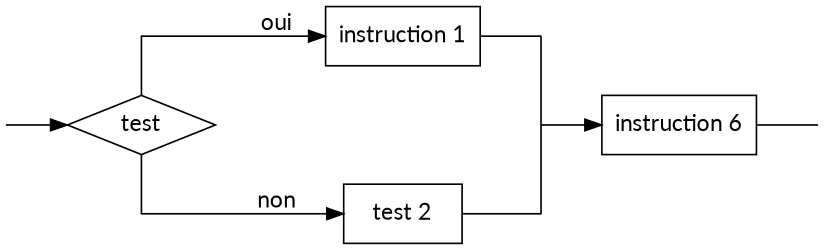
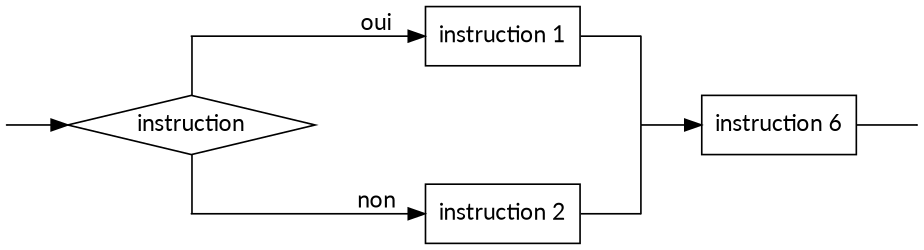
(141, 125) -> (191, 125)
(403, 214) -> (503, 214)
